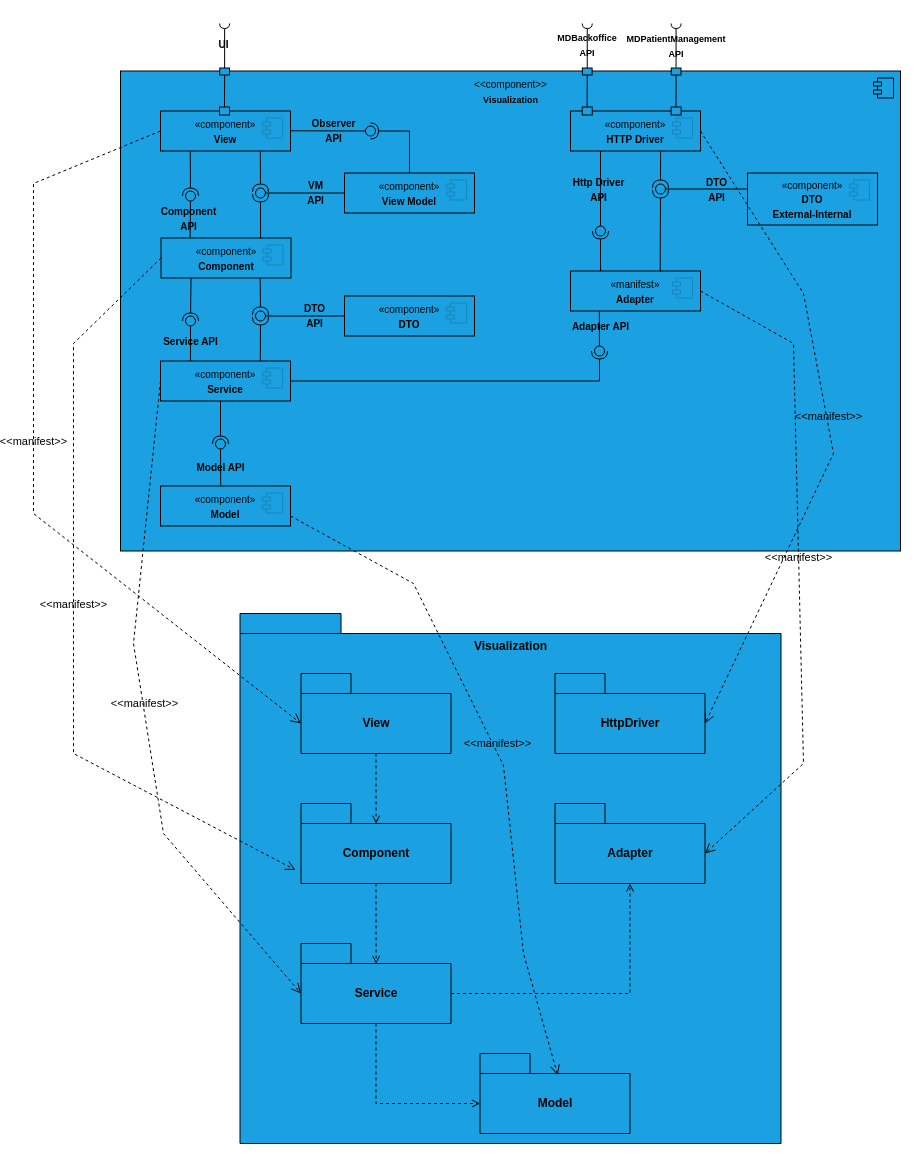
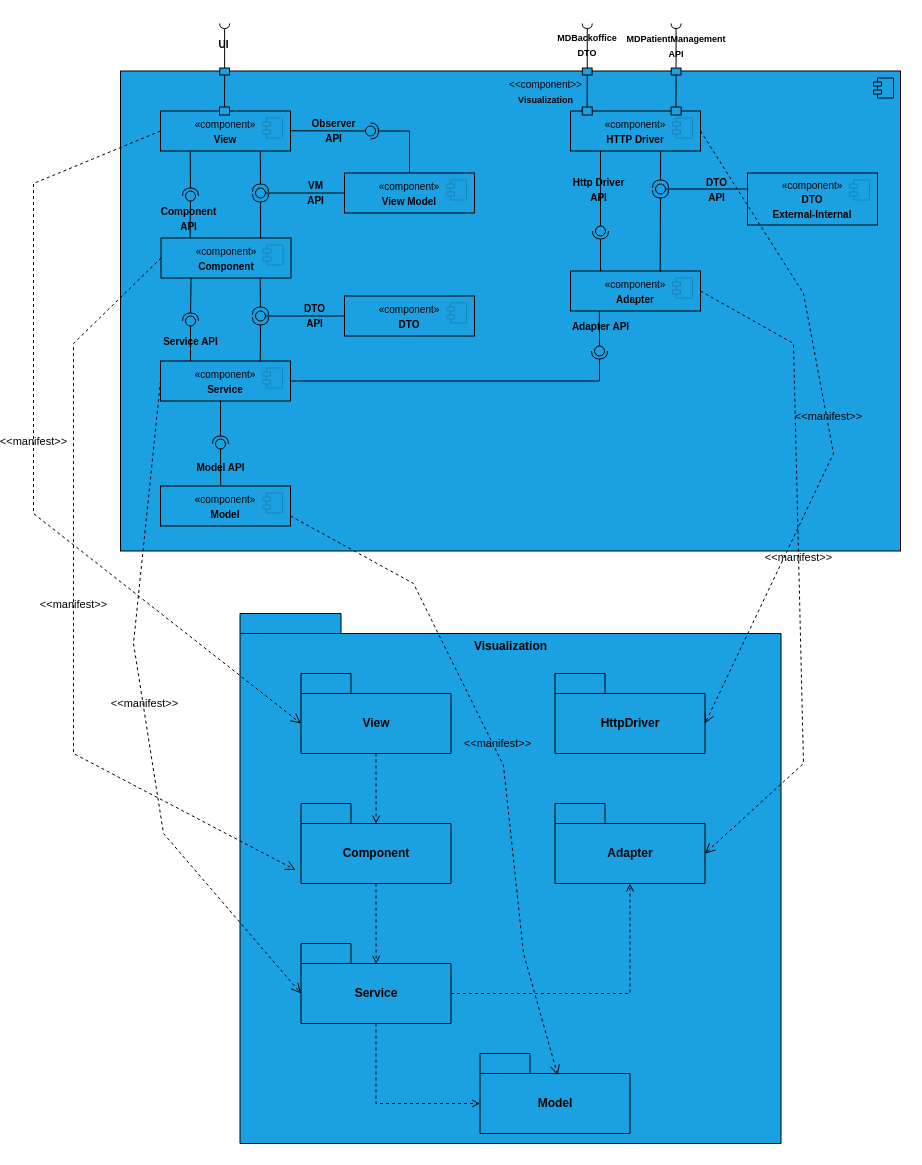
(588, 45) -> (588, 45)
(511, 91) -> (546, 91)
(636, 292) -> (636, 292)
